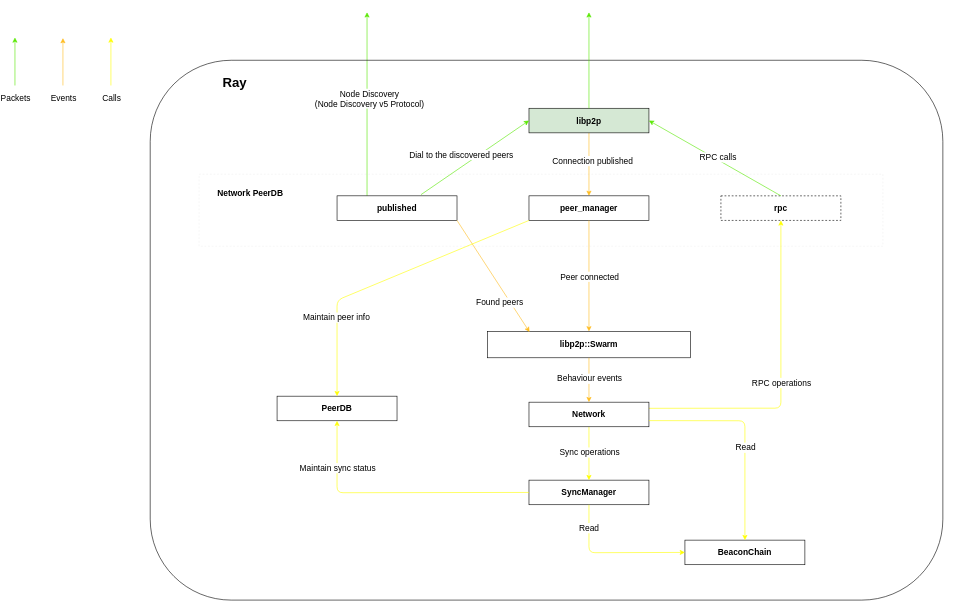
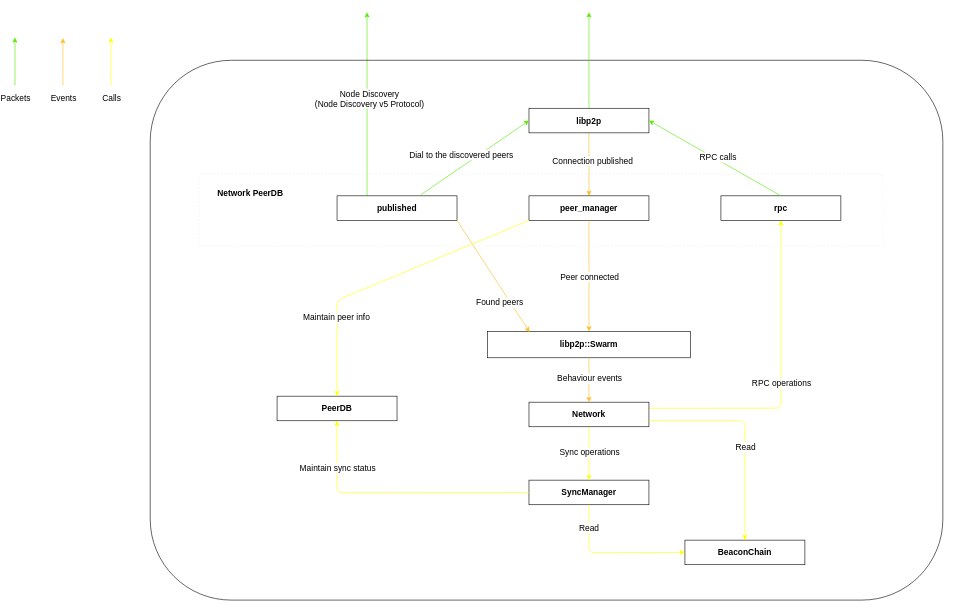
(234, 83) -> none
(589, 121) -> (589, 121)
(781, 208) -> (781, 208)
